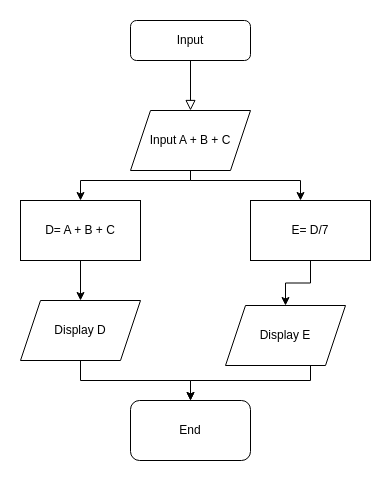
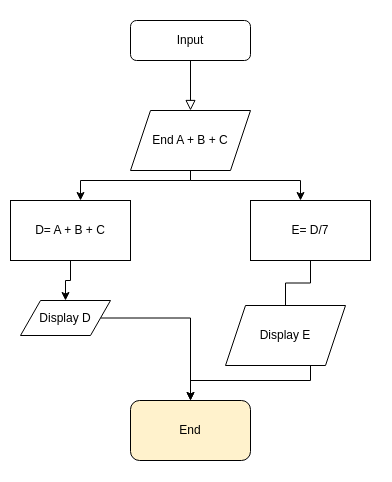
(191, 141) -> (191, 141)
(81, 231) -> (71, 231)
(286, 297) -> (286, 299)
(81, 331) -> (66, 318)
(191, 431) -> (191, 431)
